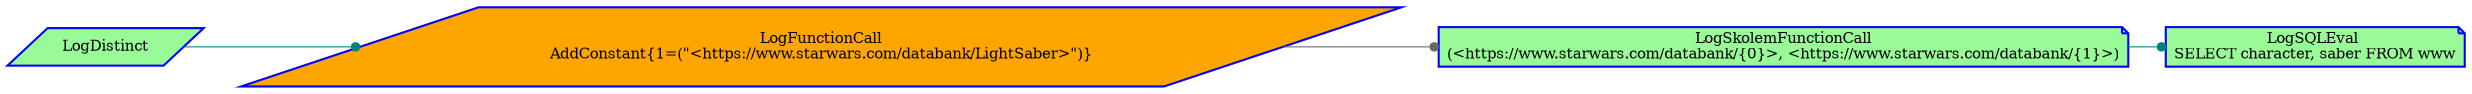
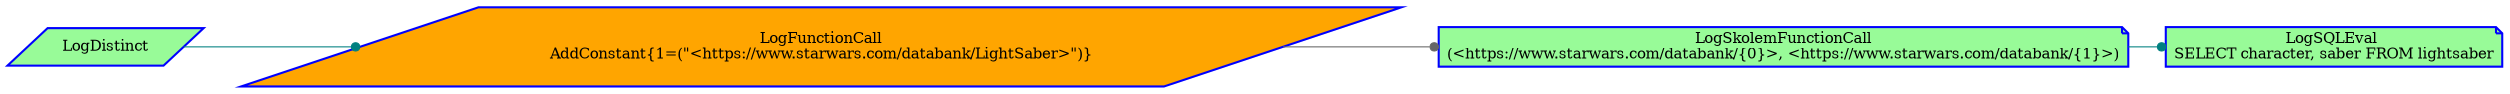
(2315, 47) -> (2334, 47)
